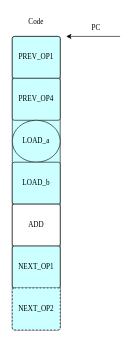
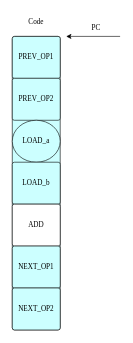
(36, 99) -> (36, 99)
(36, 309) -> (36, 309)
